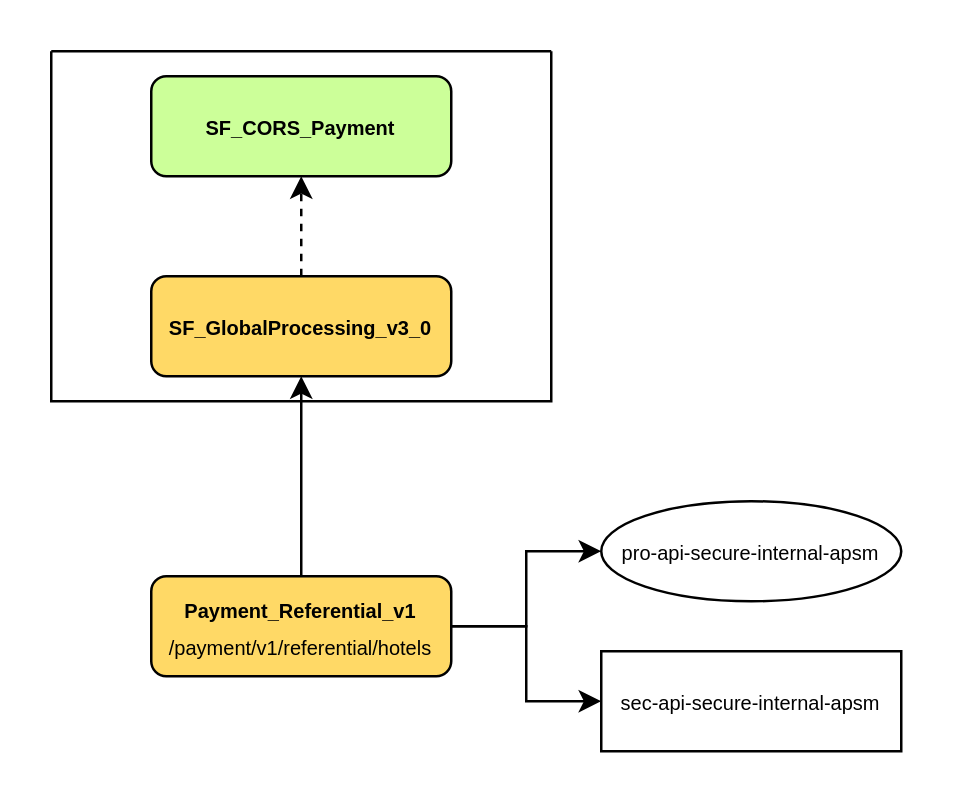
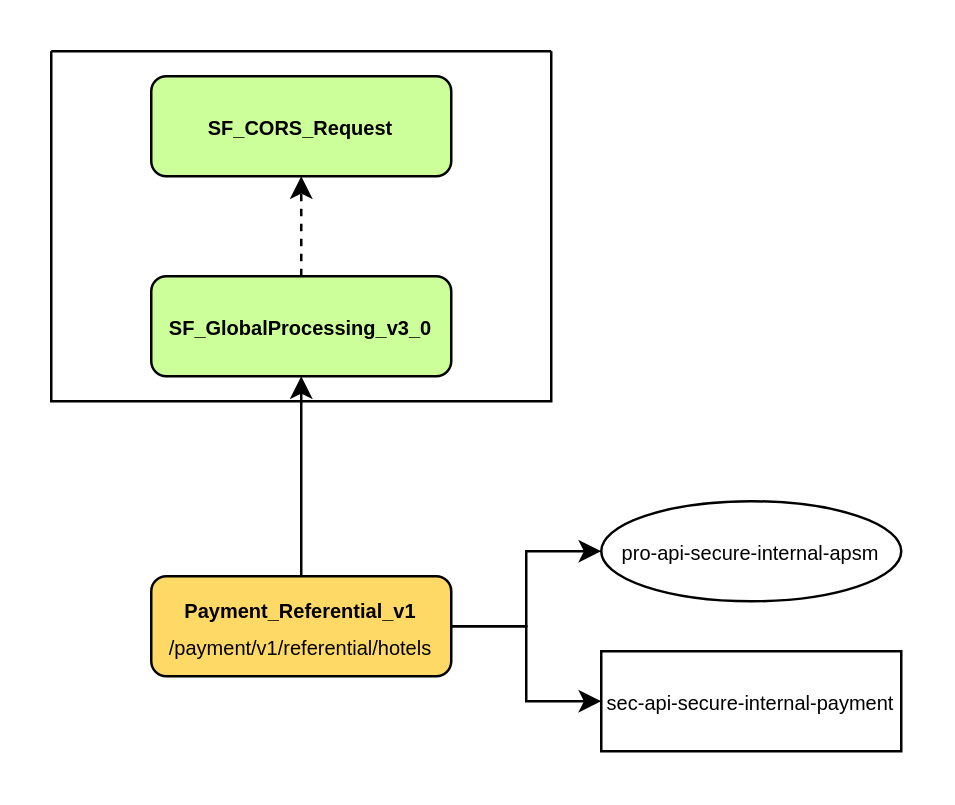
(301, 126) -> (301, 126)
(301, 326) -> (301, 326)
(751, 701) -> (751, 701)
